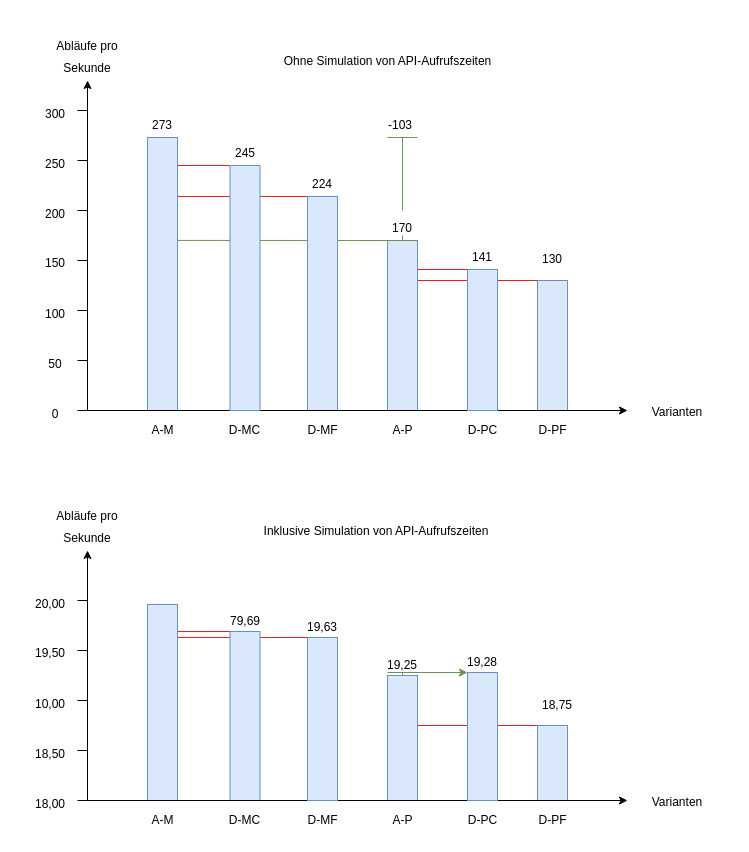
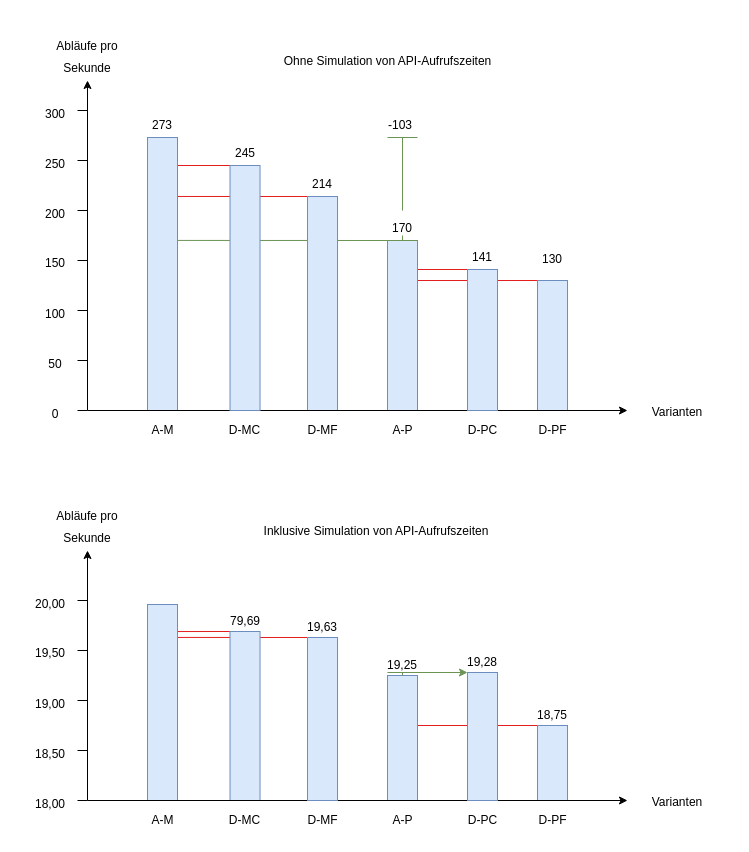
(323, 185) -> (323, 185)
(51, 705) -> (51, 705)
(558, 706) -> (553, 716)
